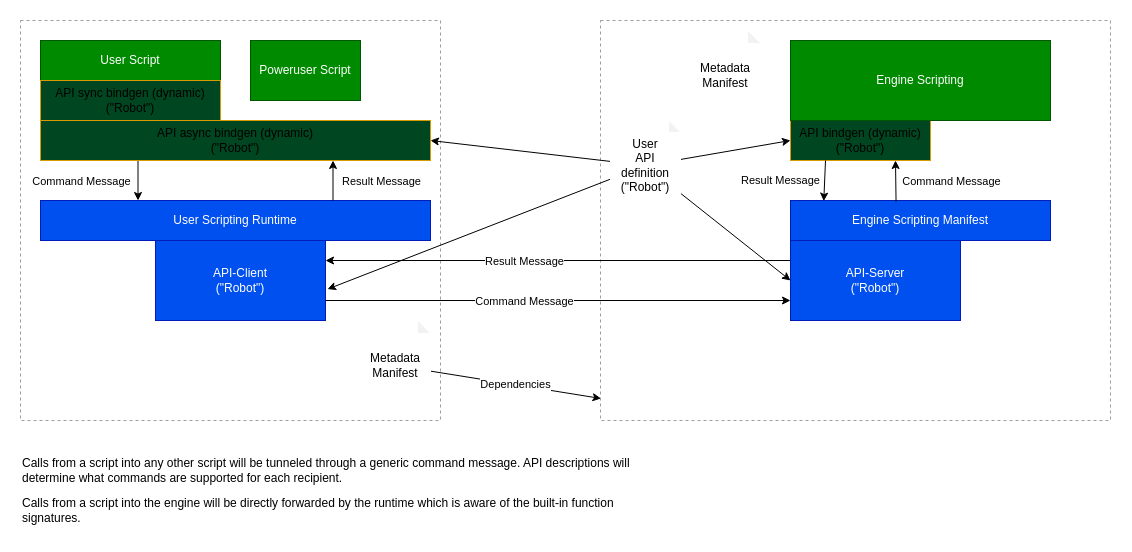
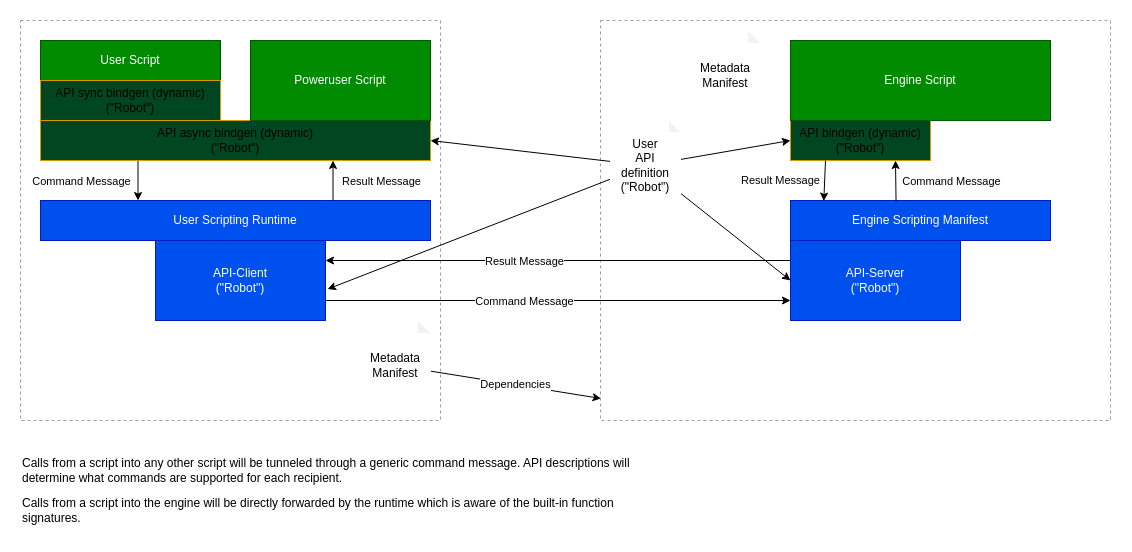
(306, 71) -> (341, 81)
(921, 81) -> (921, 81)
